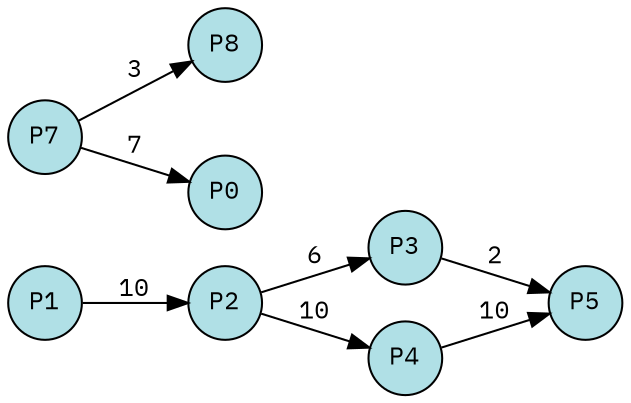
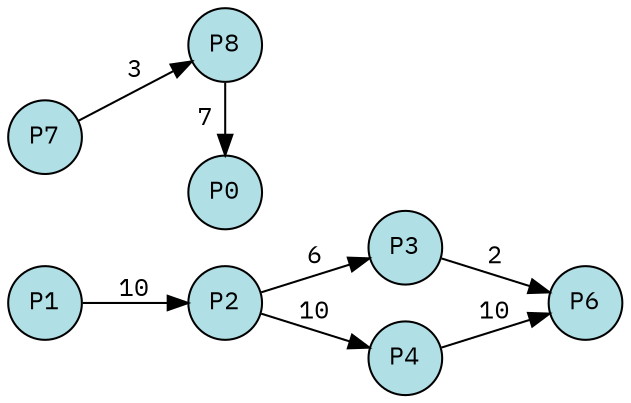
(125, 162) -> (225, 108)
(586, 303) -> (586, 303)
